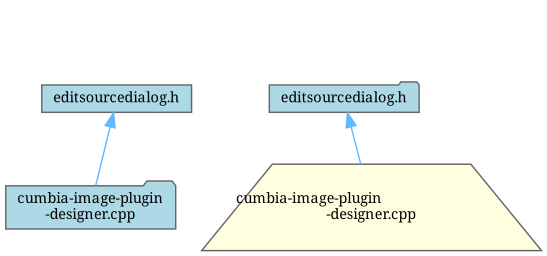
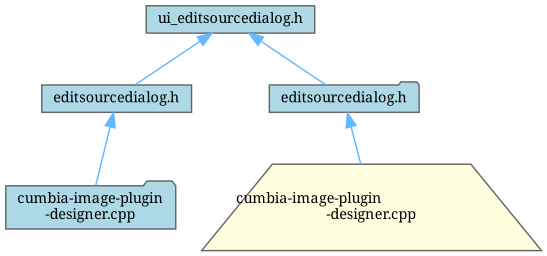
none -> (230, 19)
